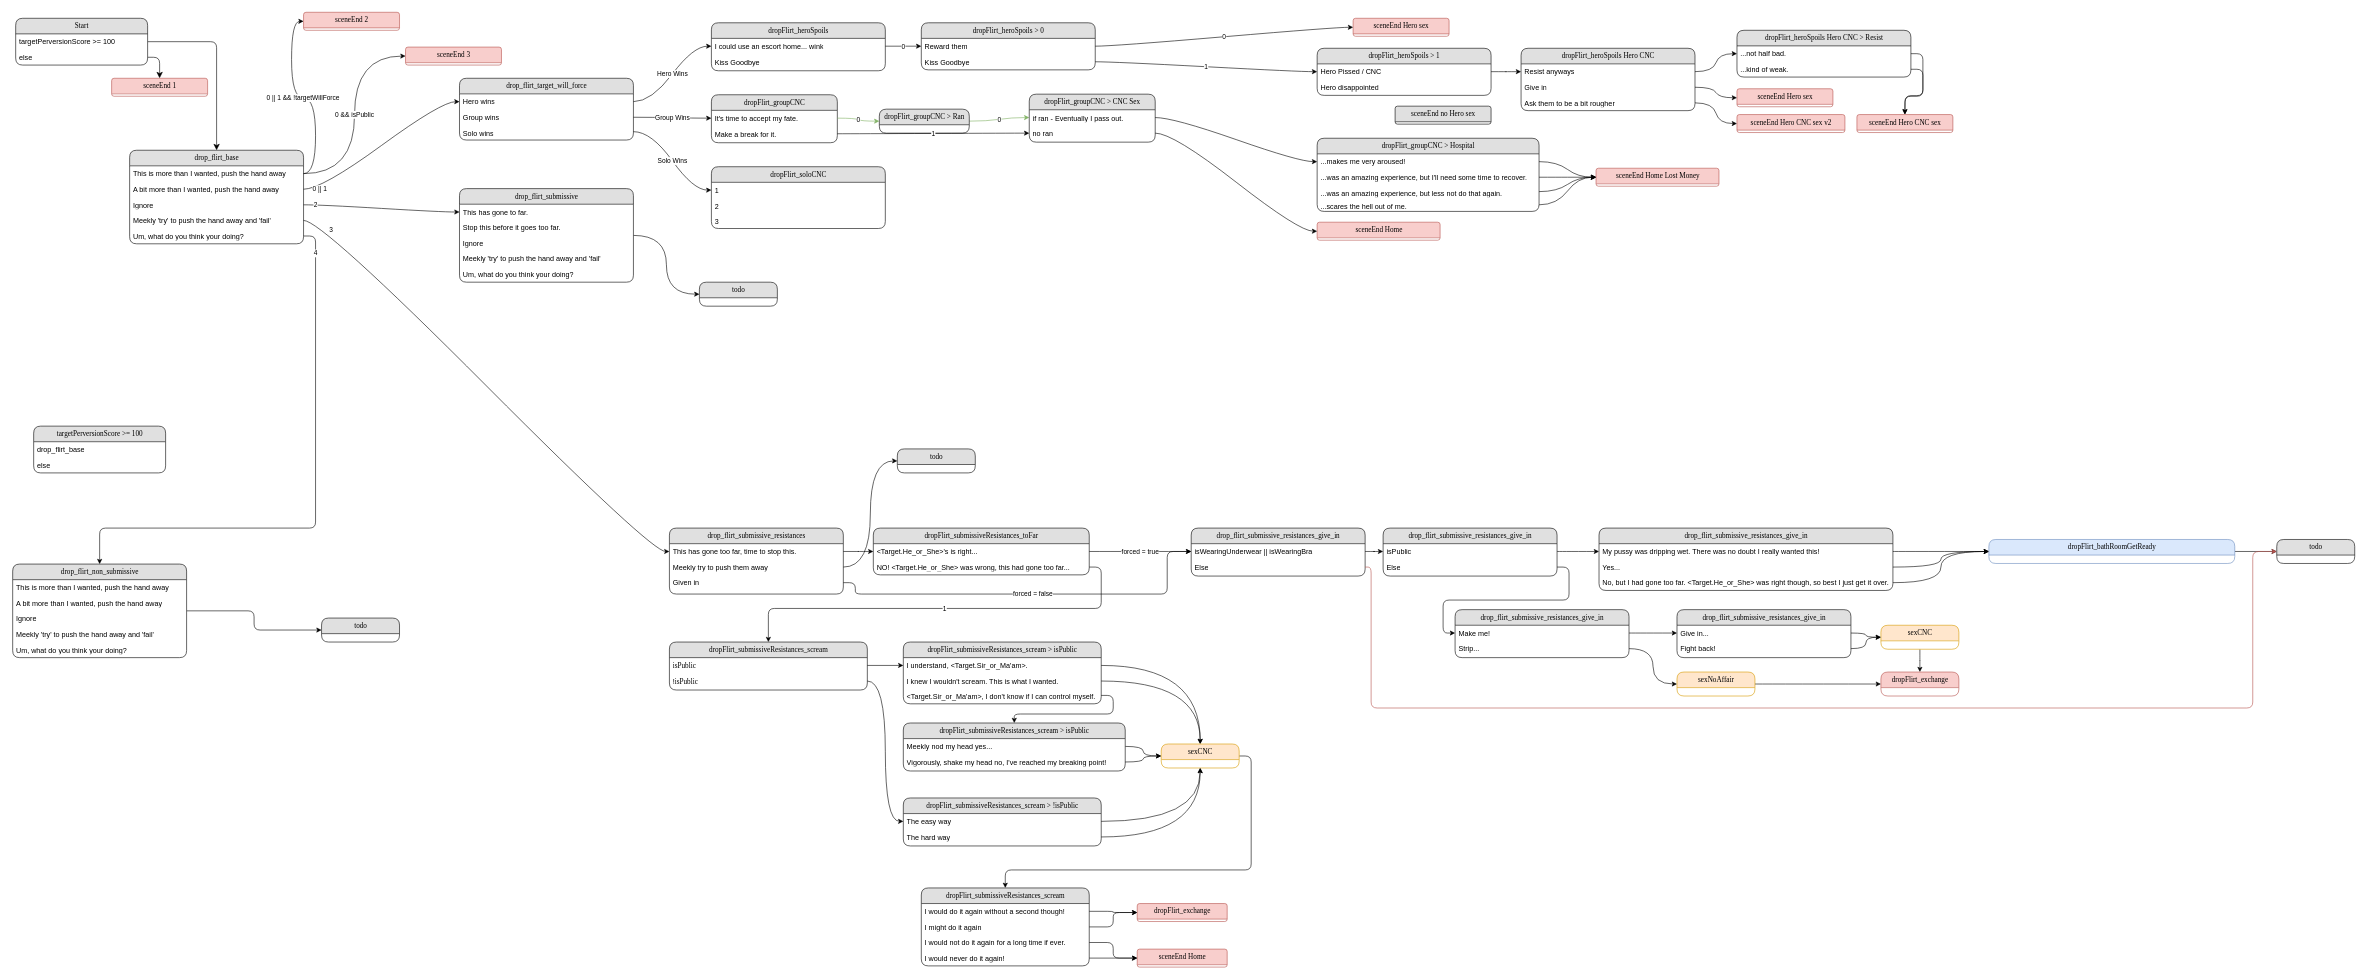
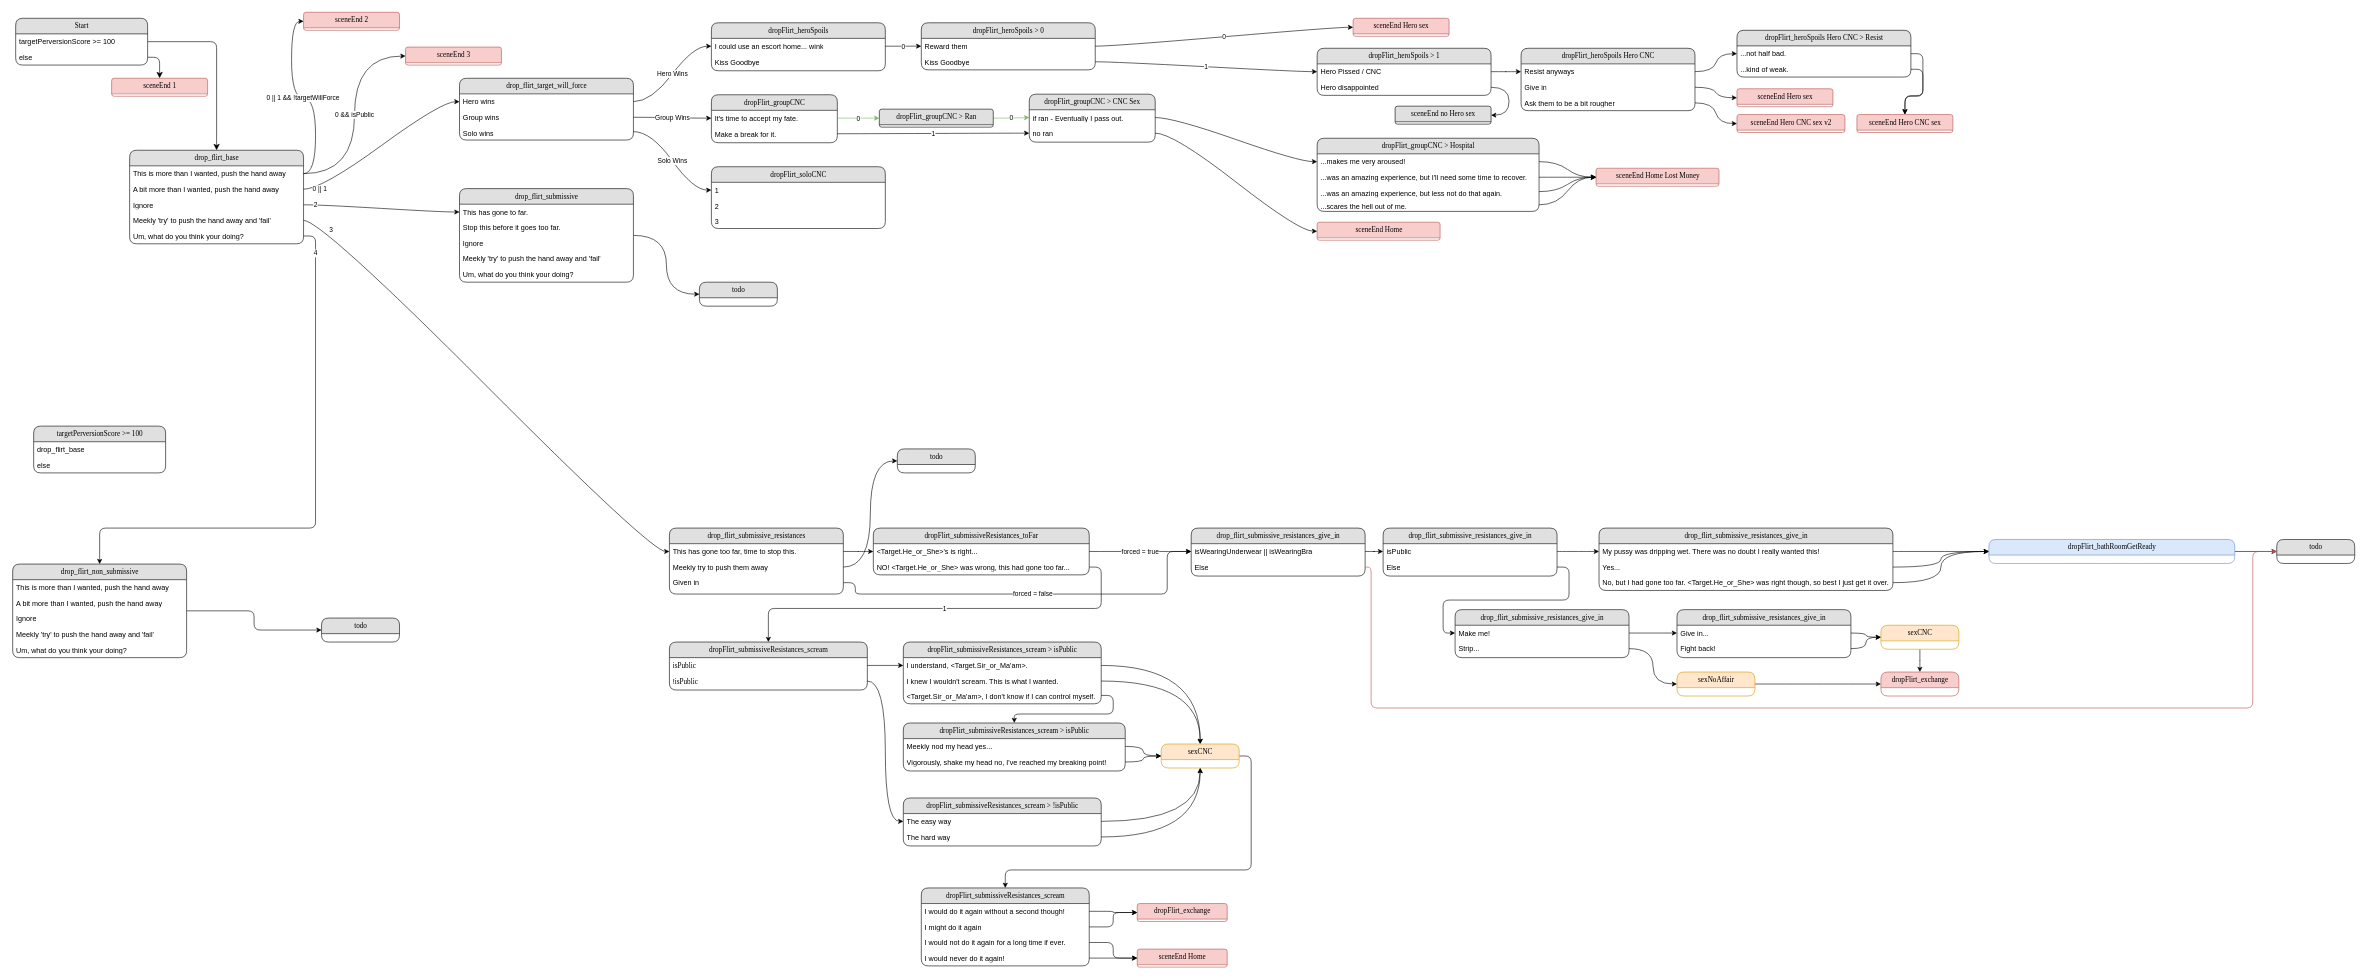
none -> (1509, 99)
(924, 121) -> (936, 118)
